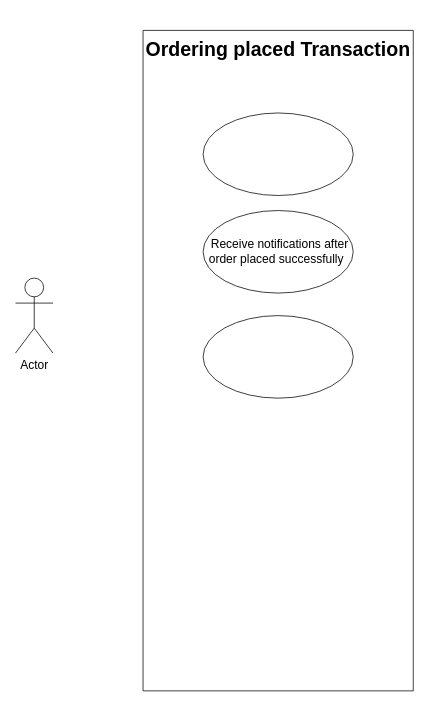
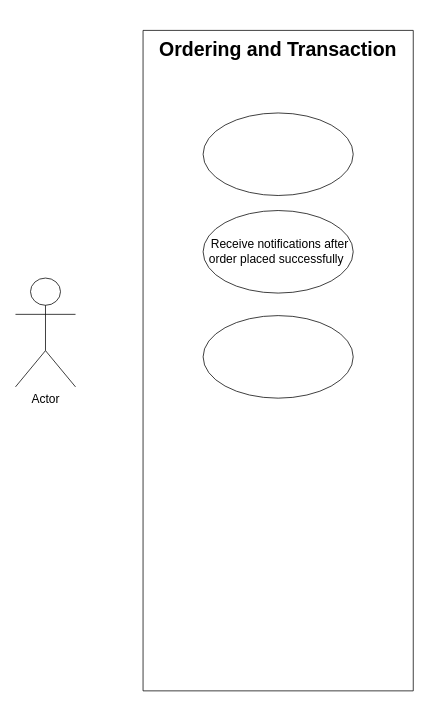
(278, 49) -> (278, 49)
(34, 315) -> (45, 332)
